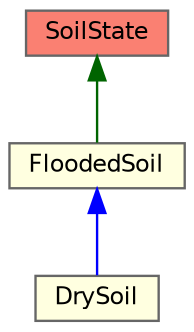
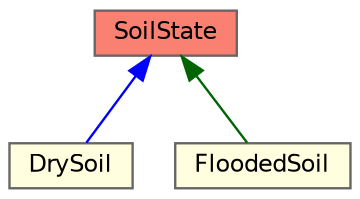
(97, 244) -> (111, 109)
